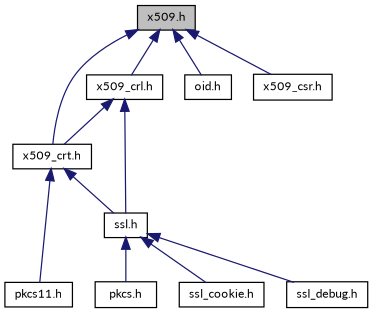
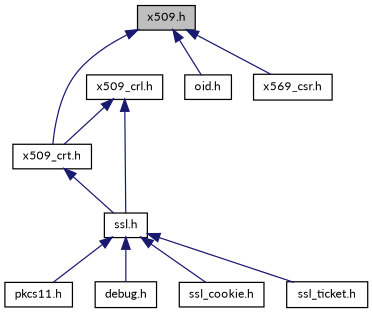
(142, 58) -> none
(293, 87) -> (293, 87)
(45, 232) -> (77, 264)
(126, 295) -> (126, 295)
(327, 295) -> (327, 295)
